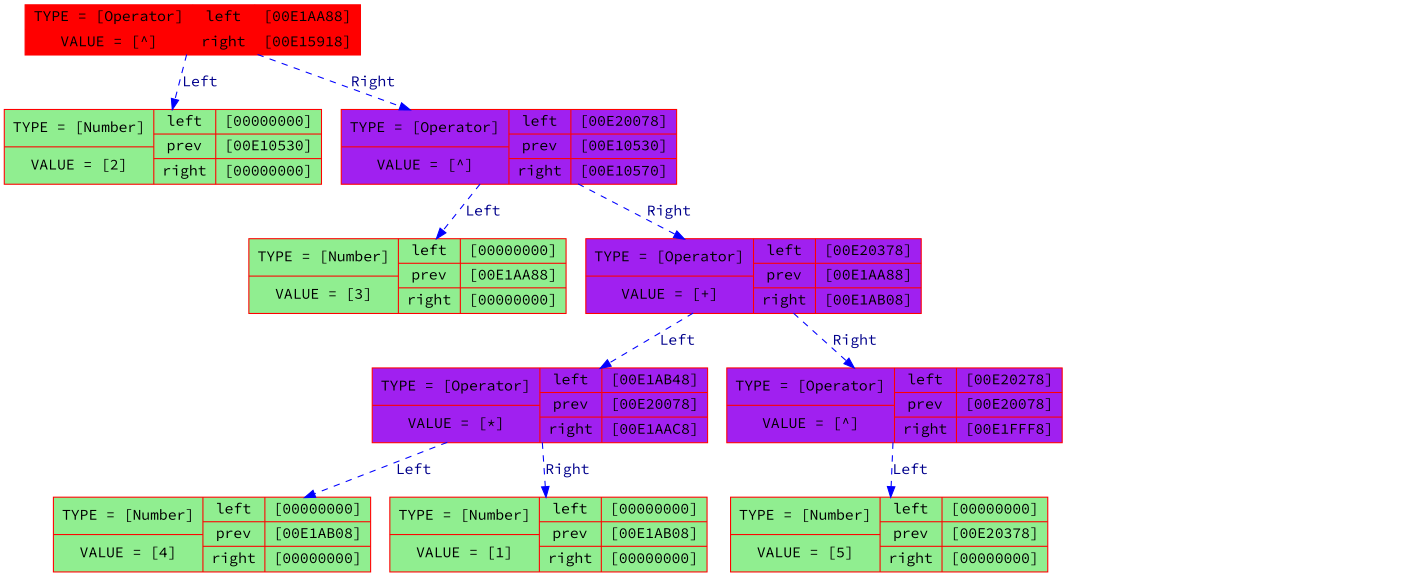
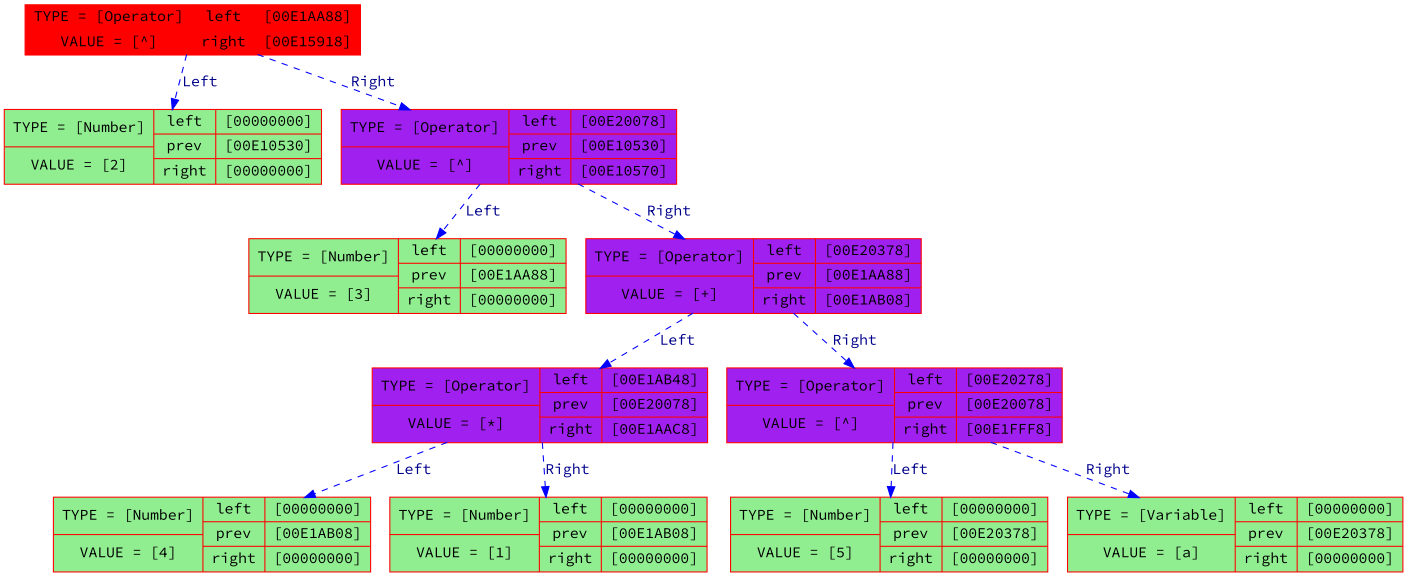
none -> (1235, 535)
